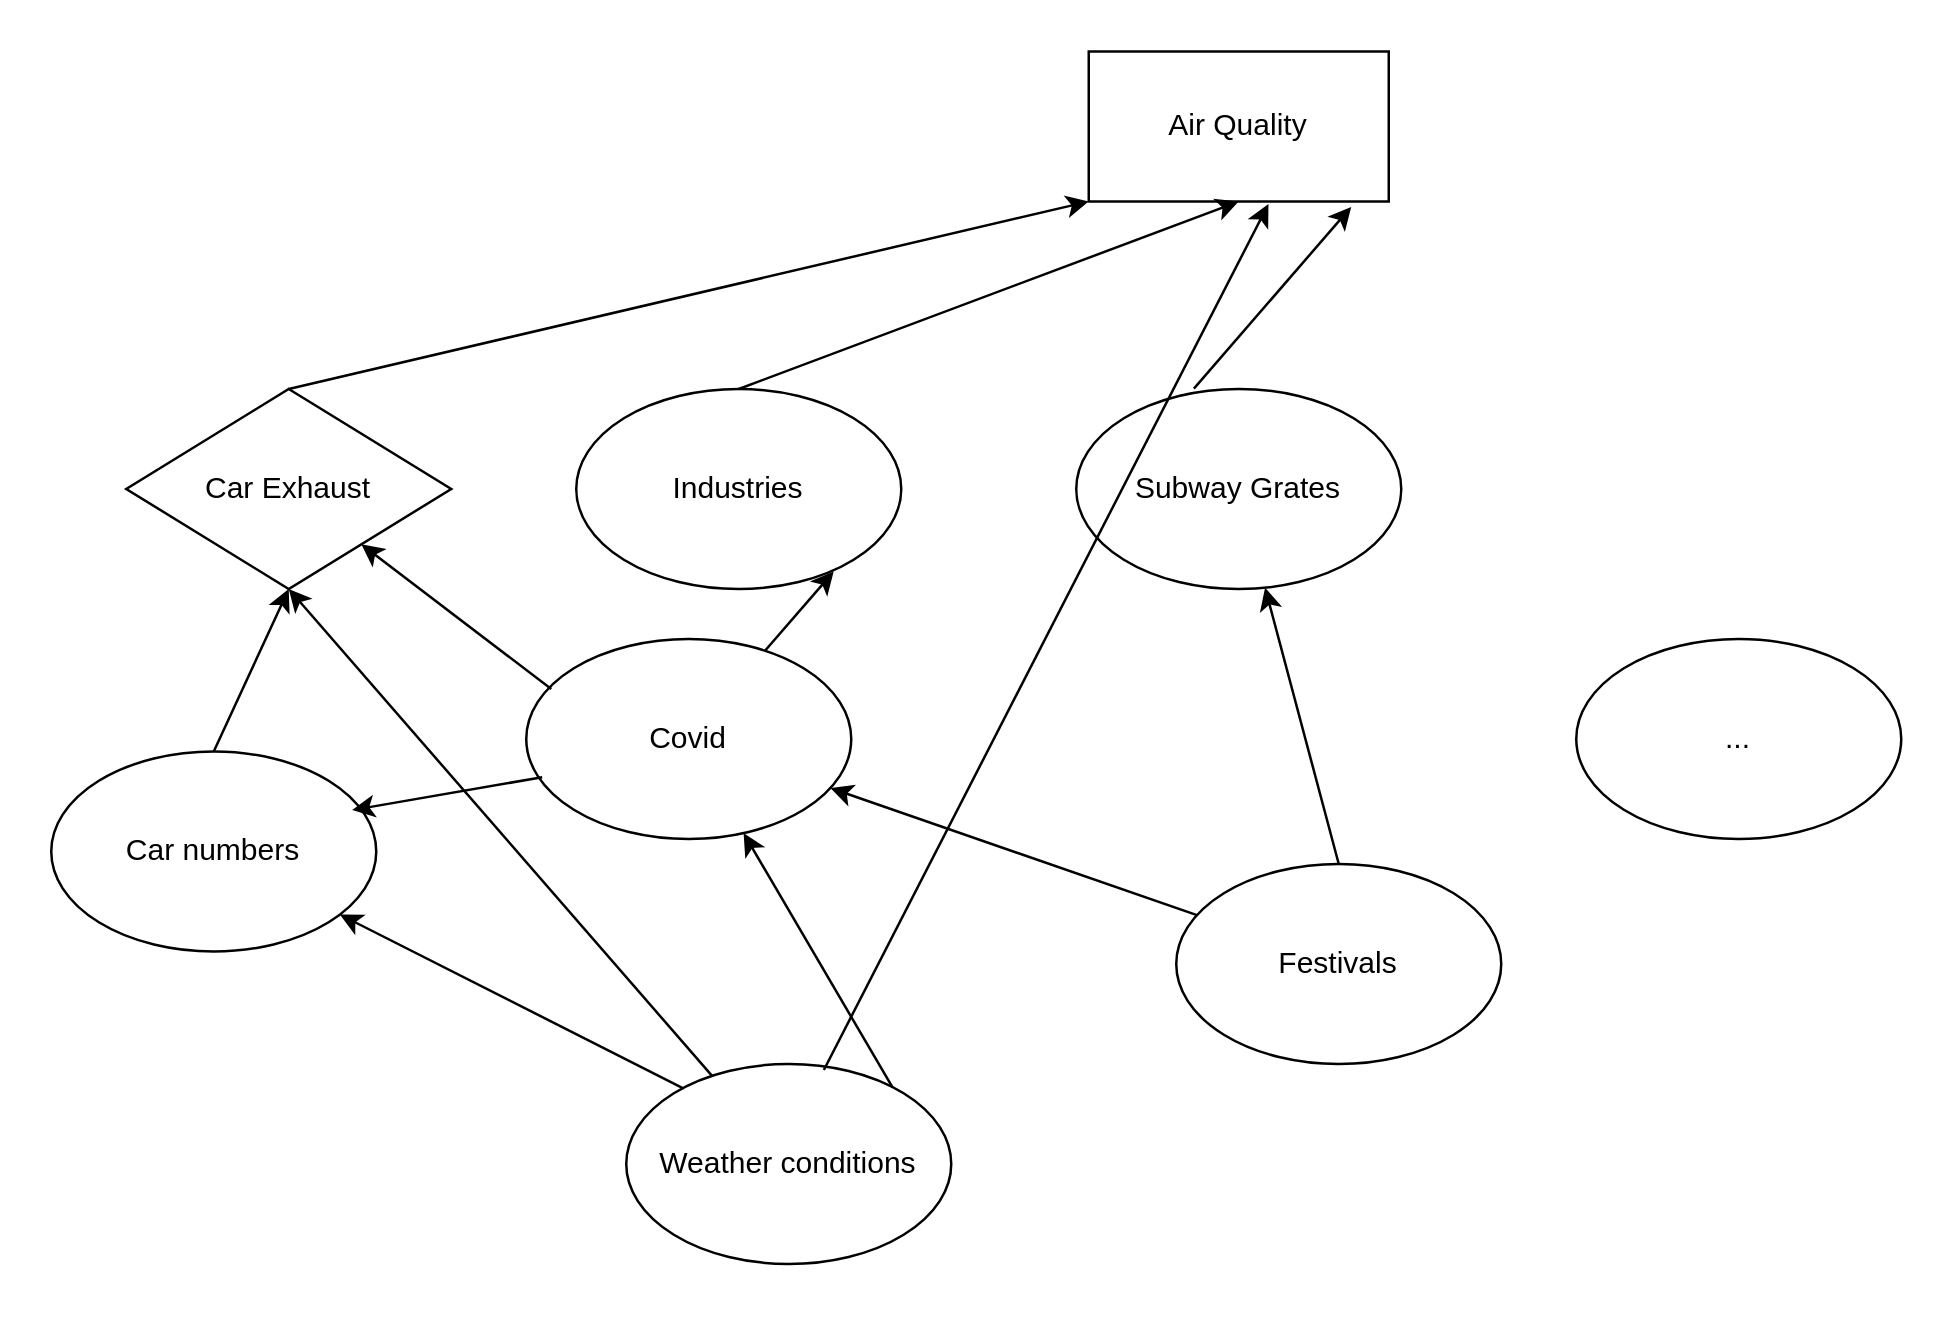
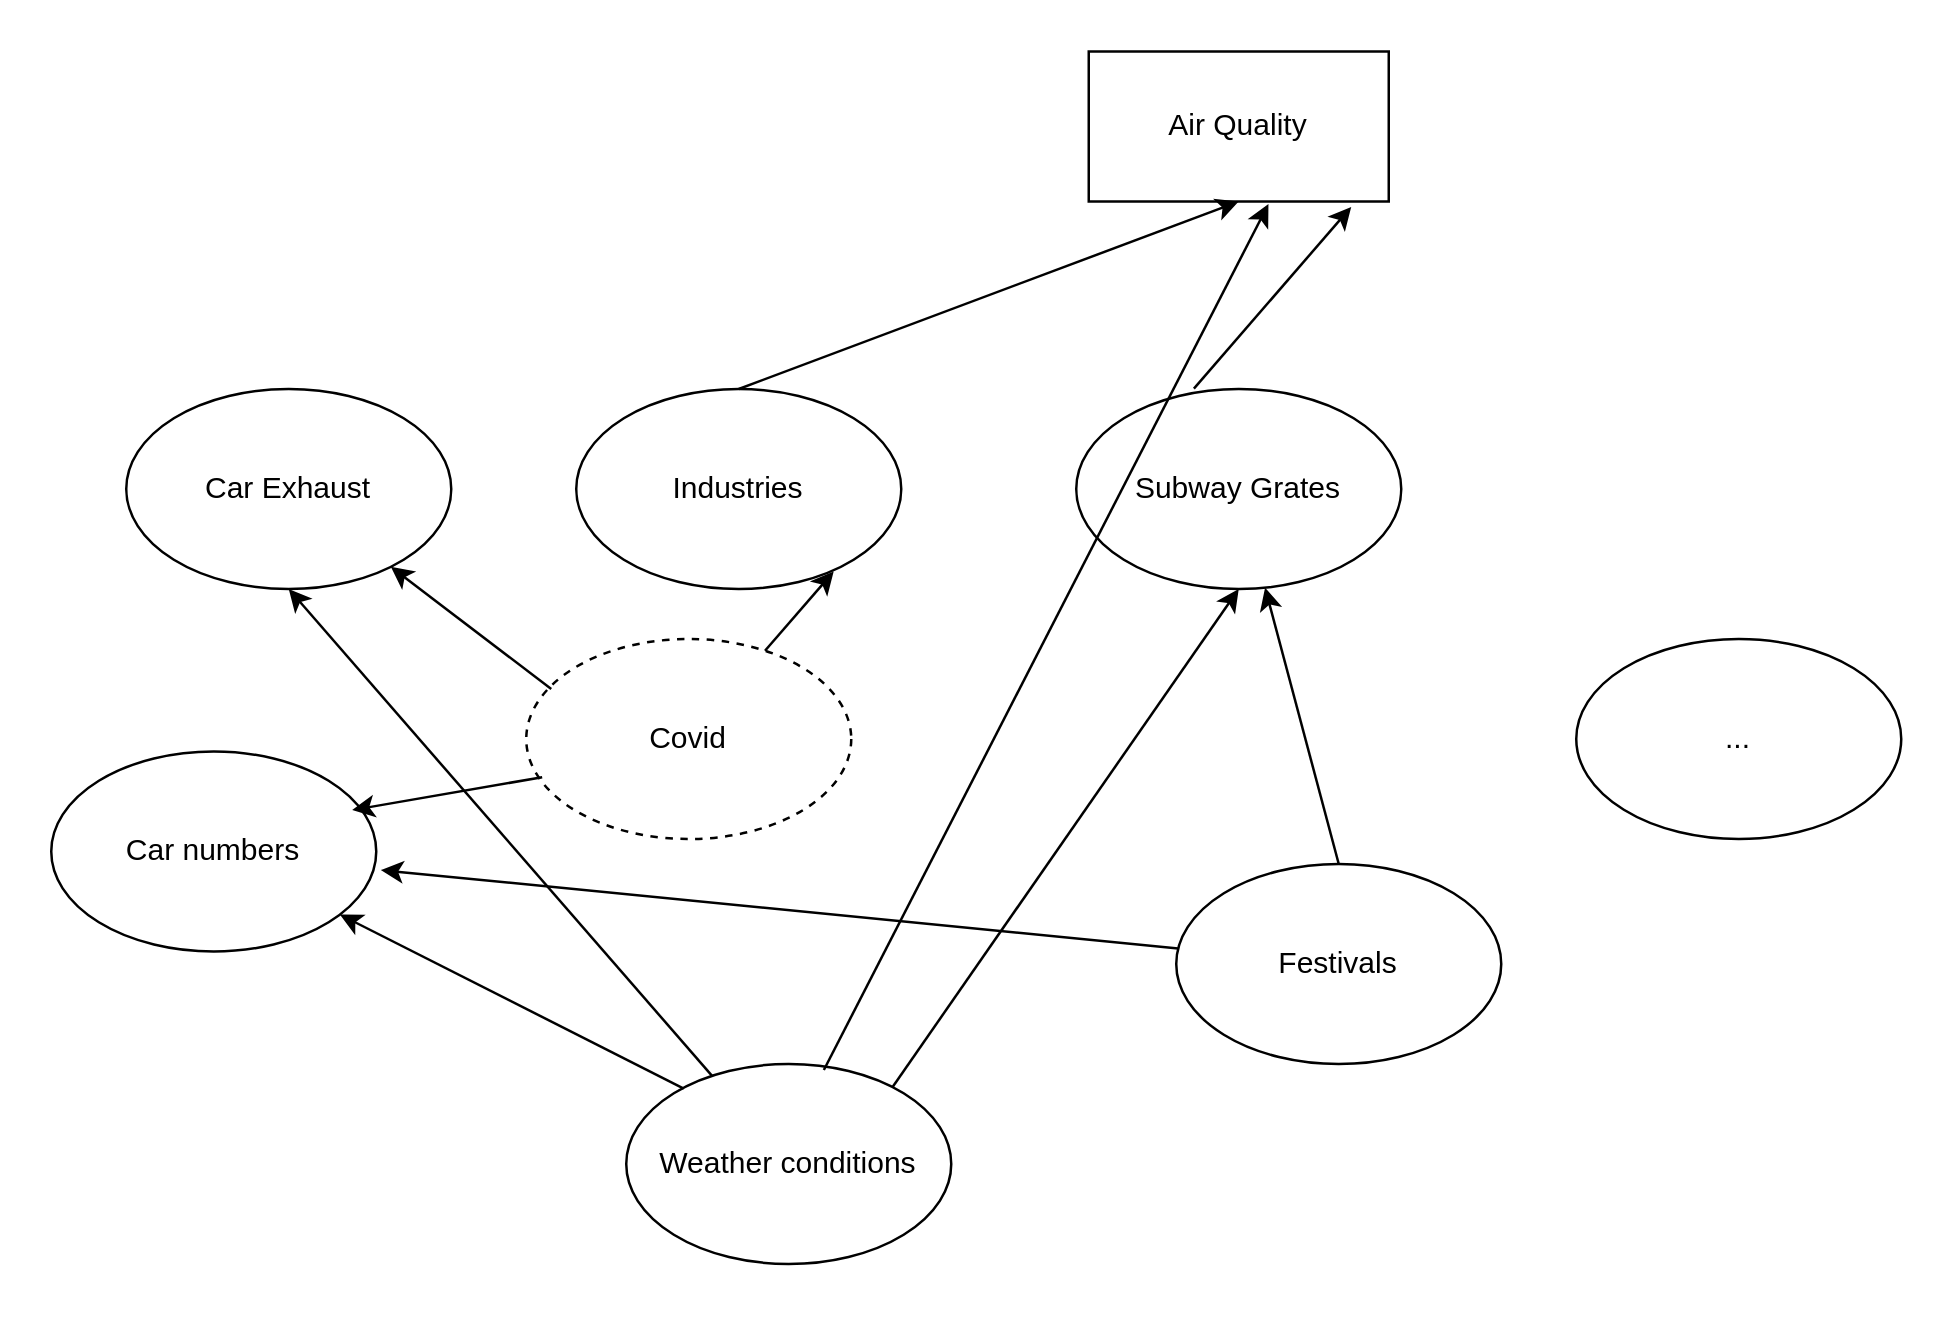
(681, 297) -> none
(289, 489) -> (289, 489)
(248, 678) -> none
(689, 739) -> (689, 739)
(1124, 890) -> (668, 898)
(819, 962) -> (1140, 731)
